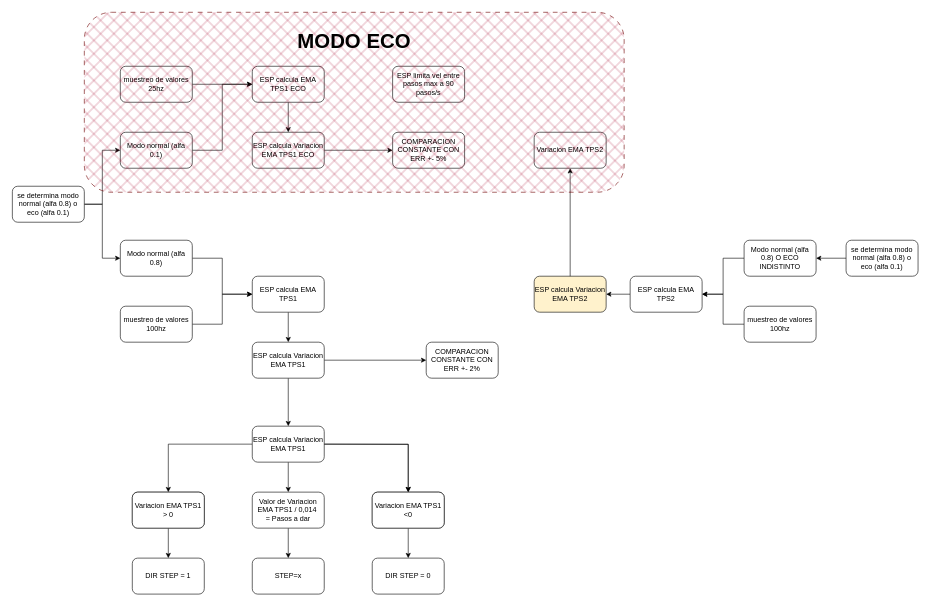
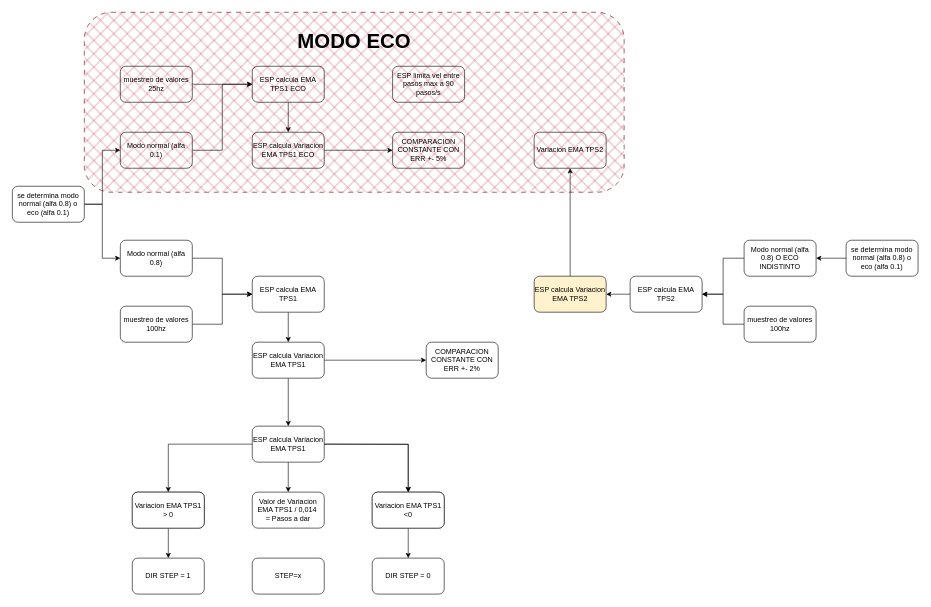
(288, 552) -> none
